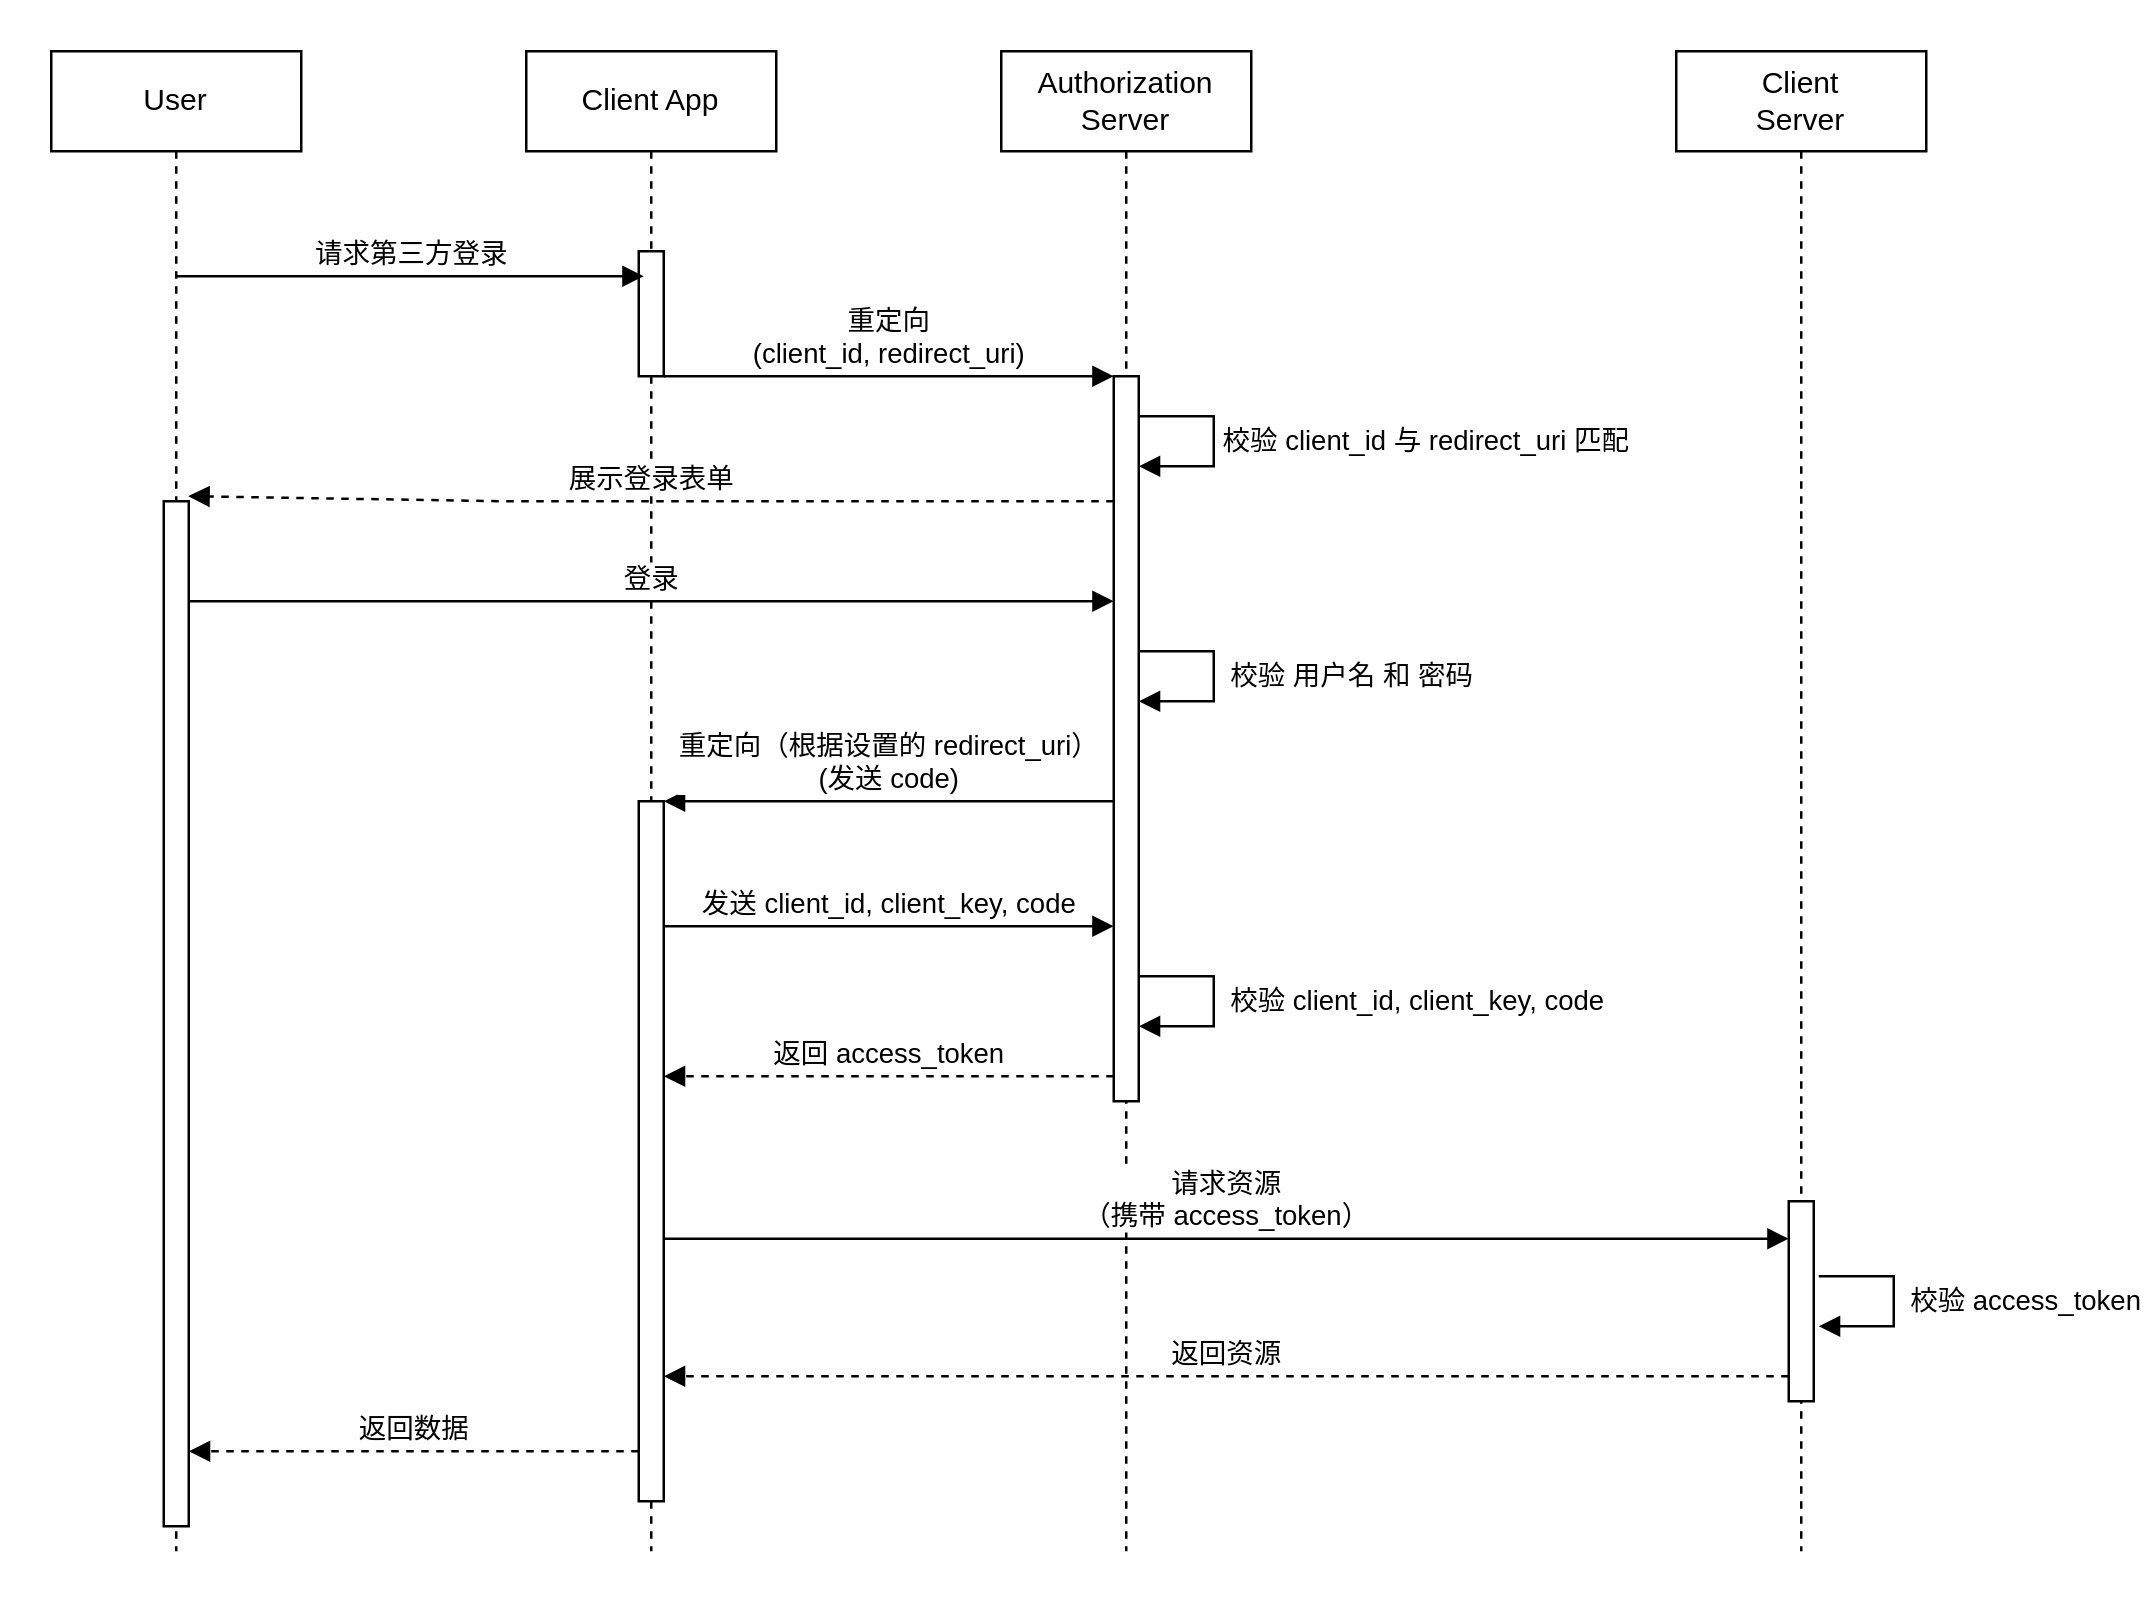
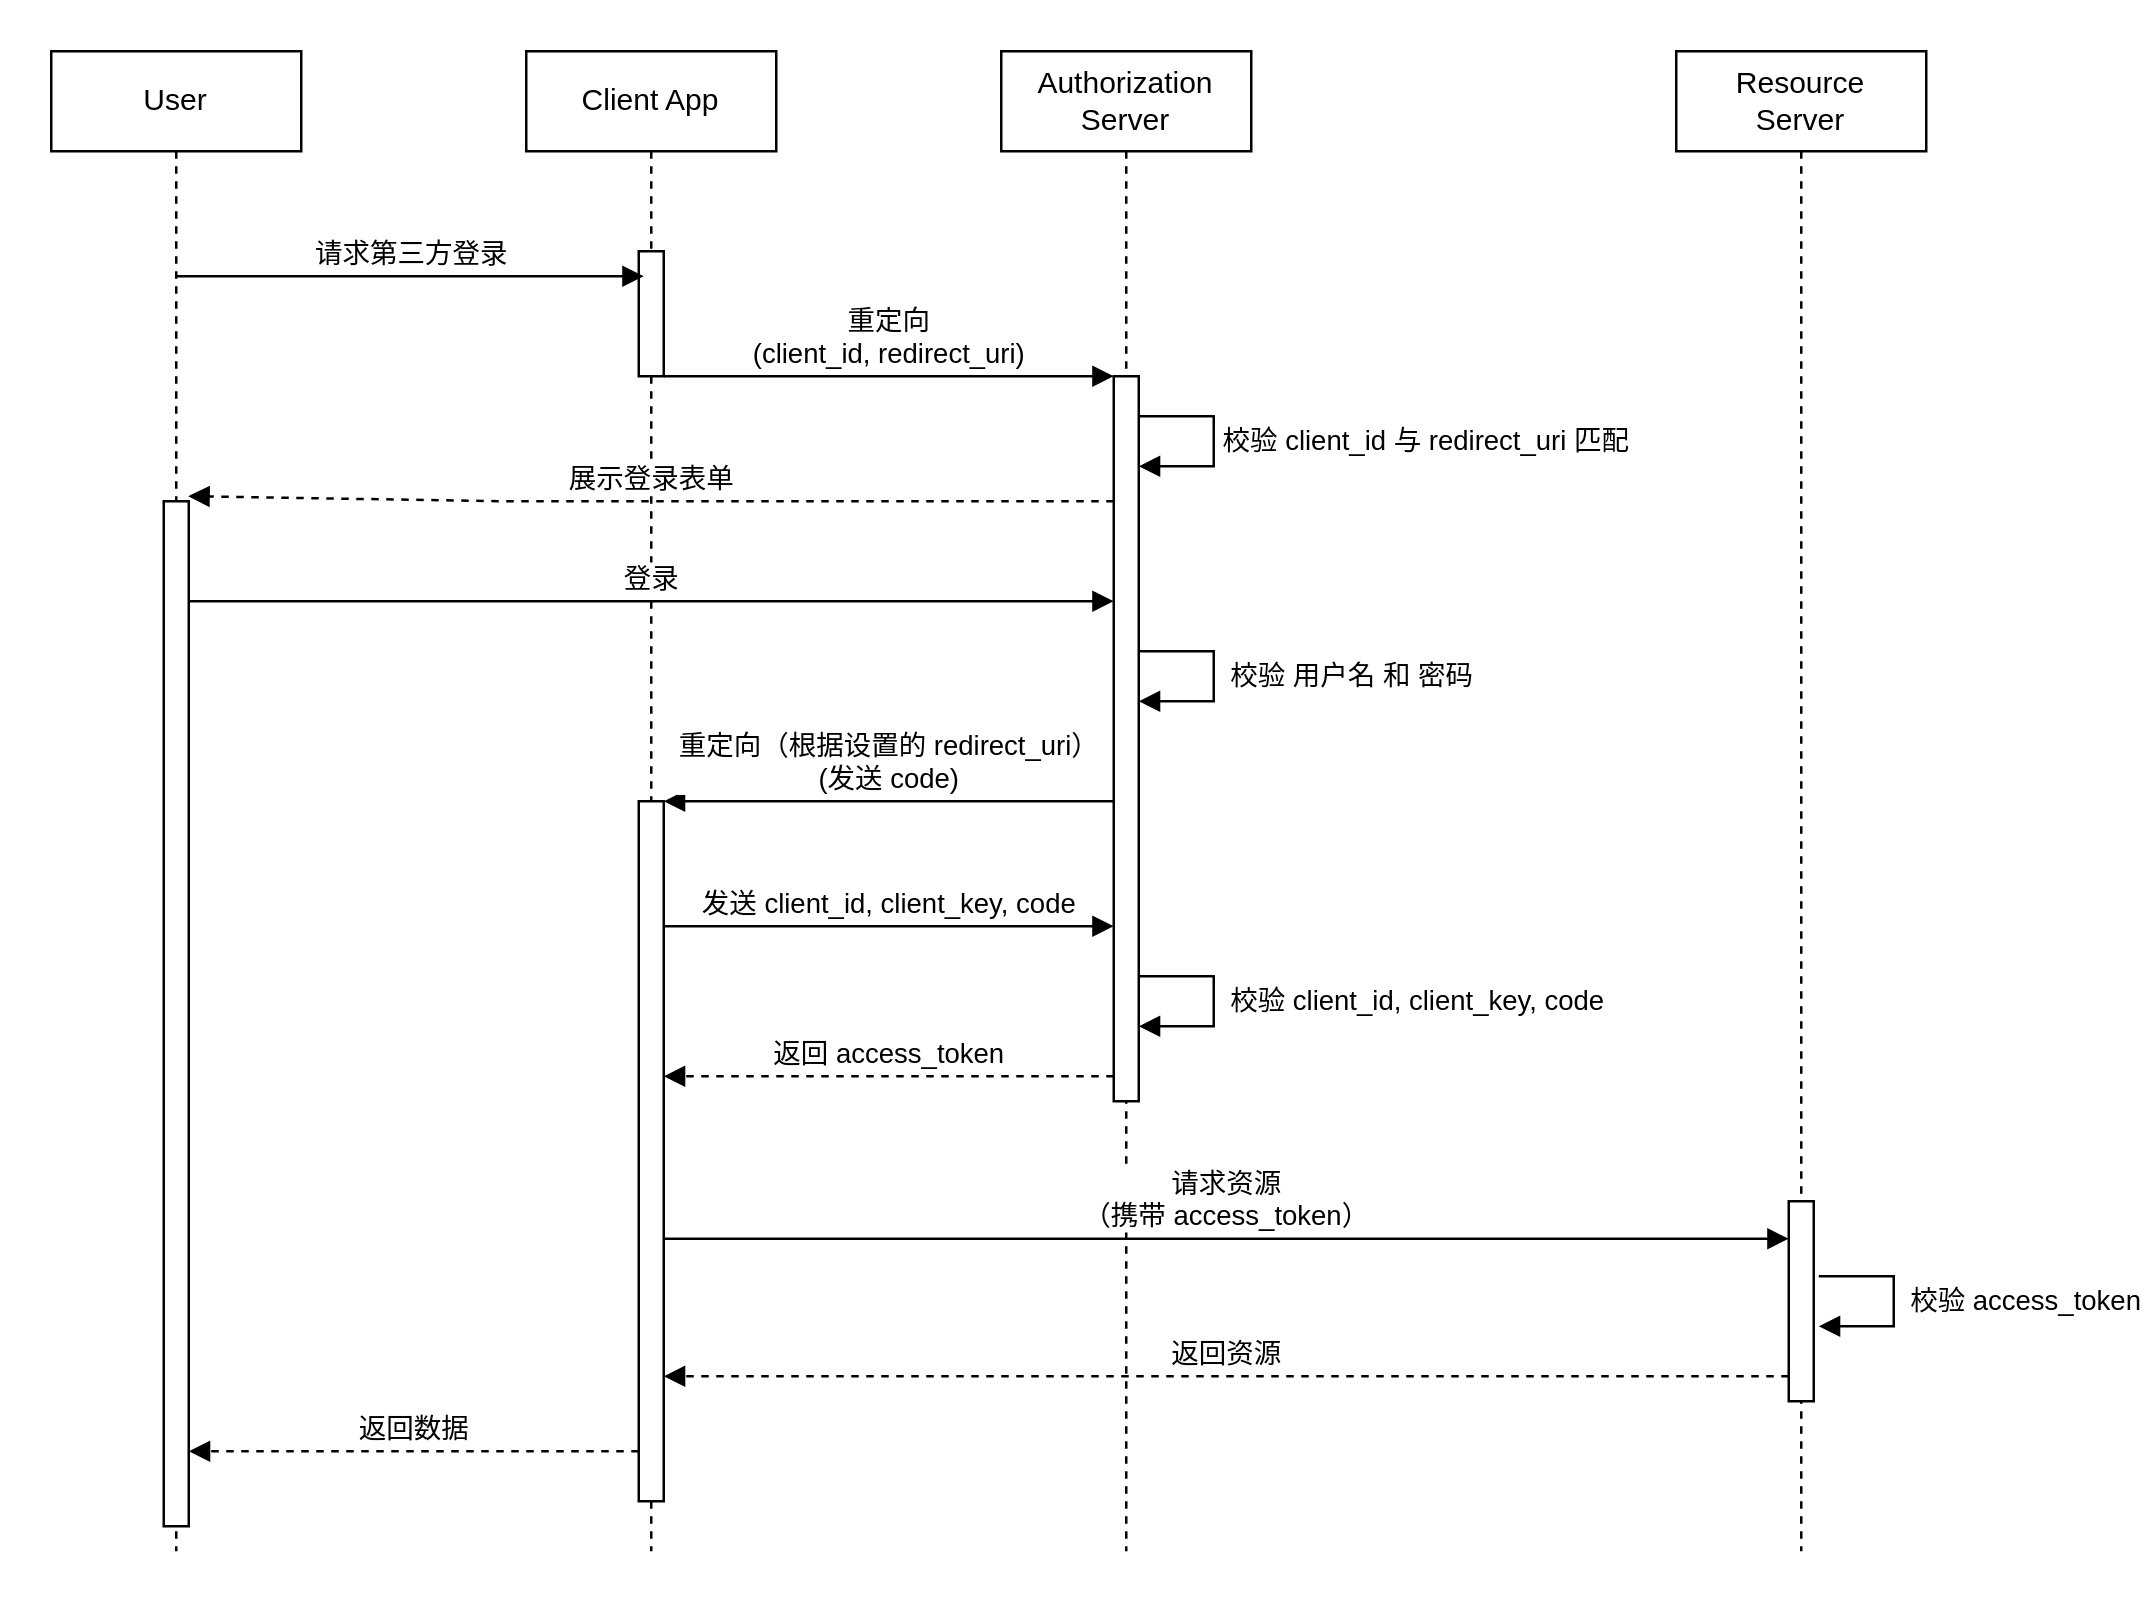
(1801, 101) -> (1801, 101)
